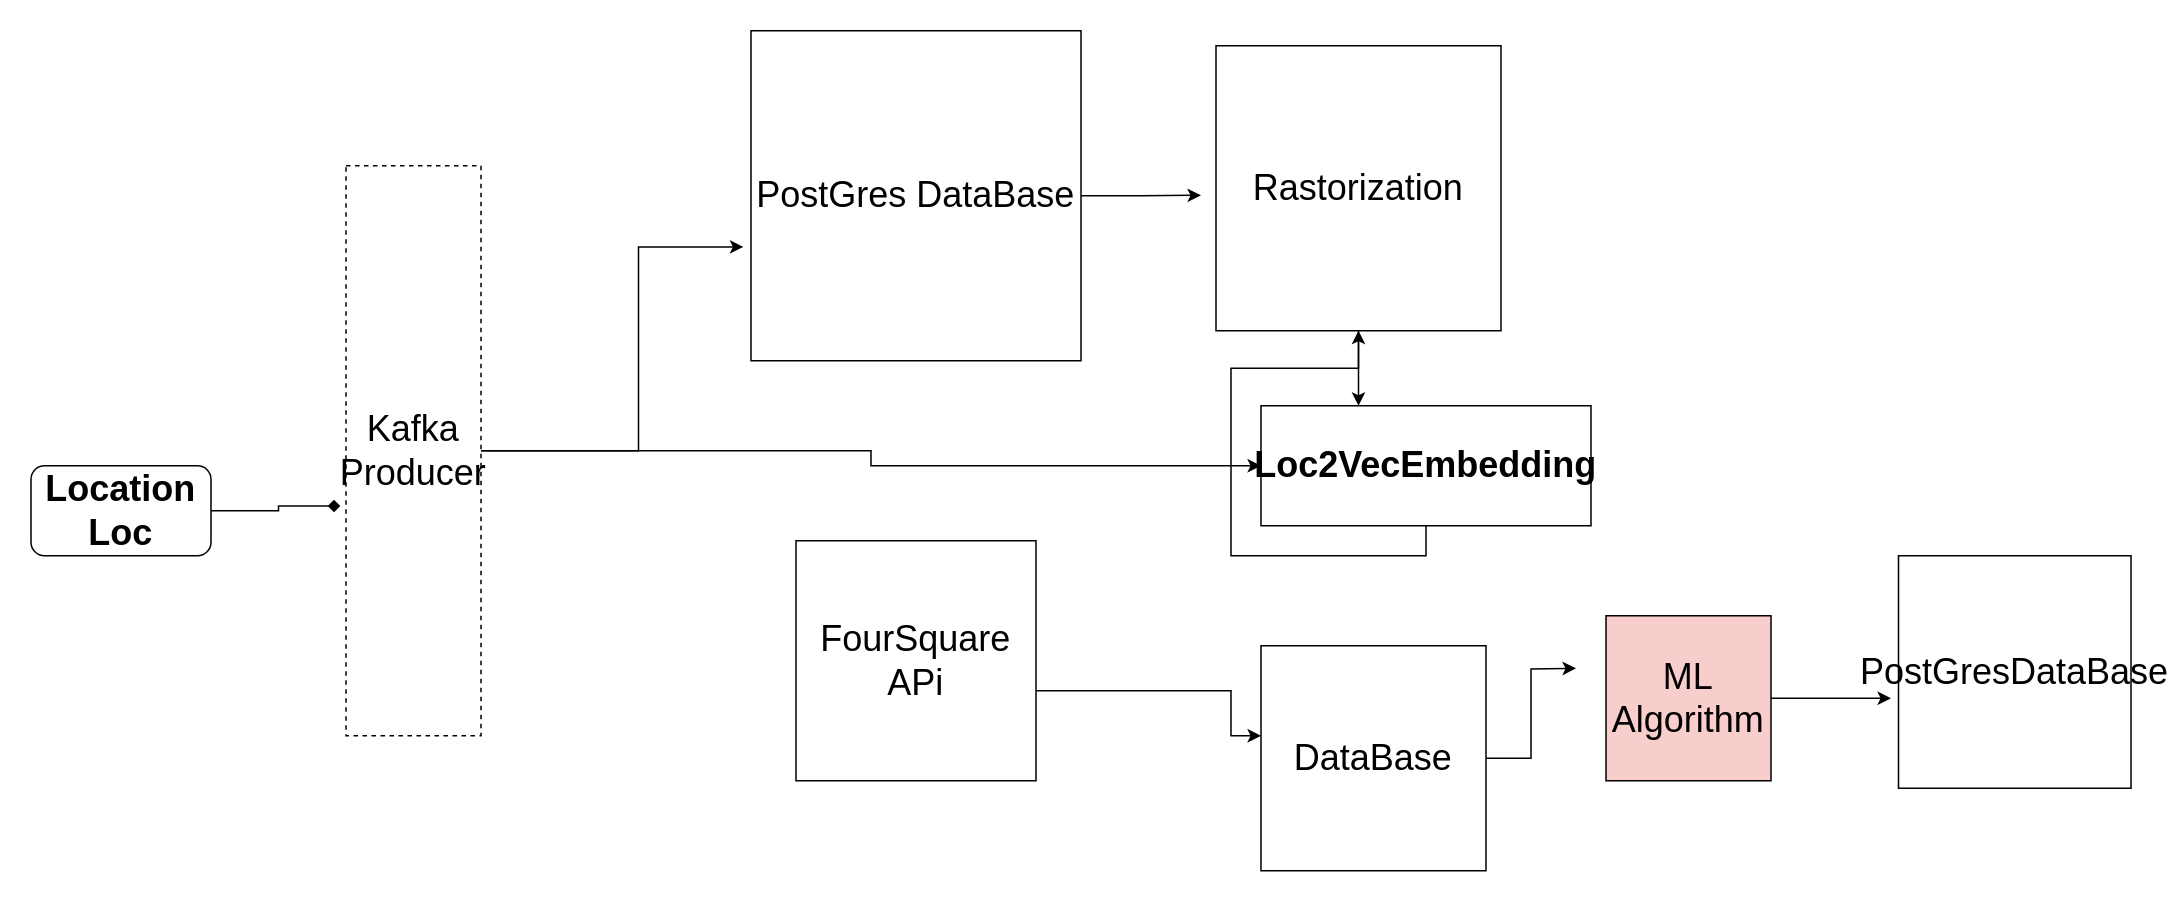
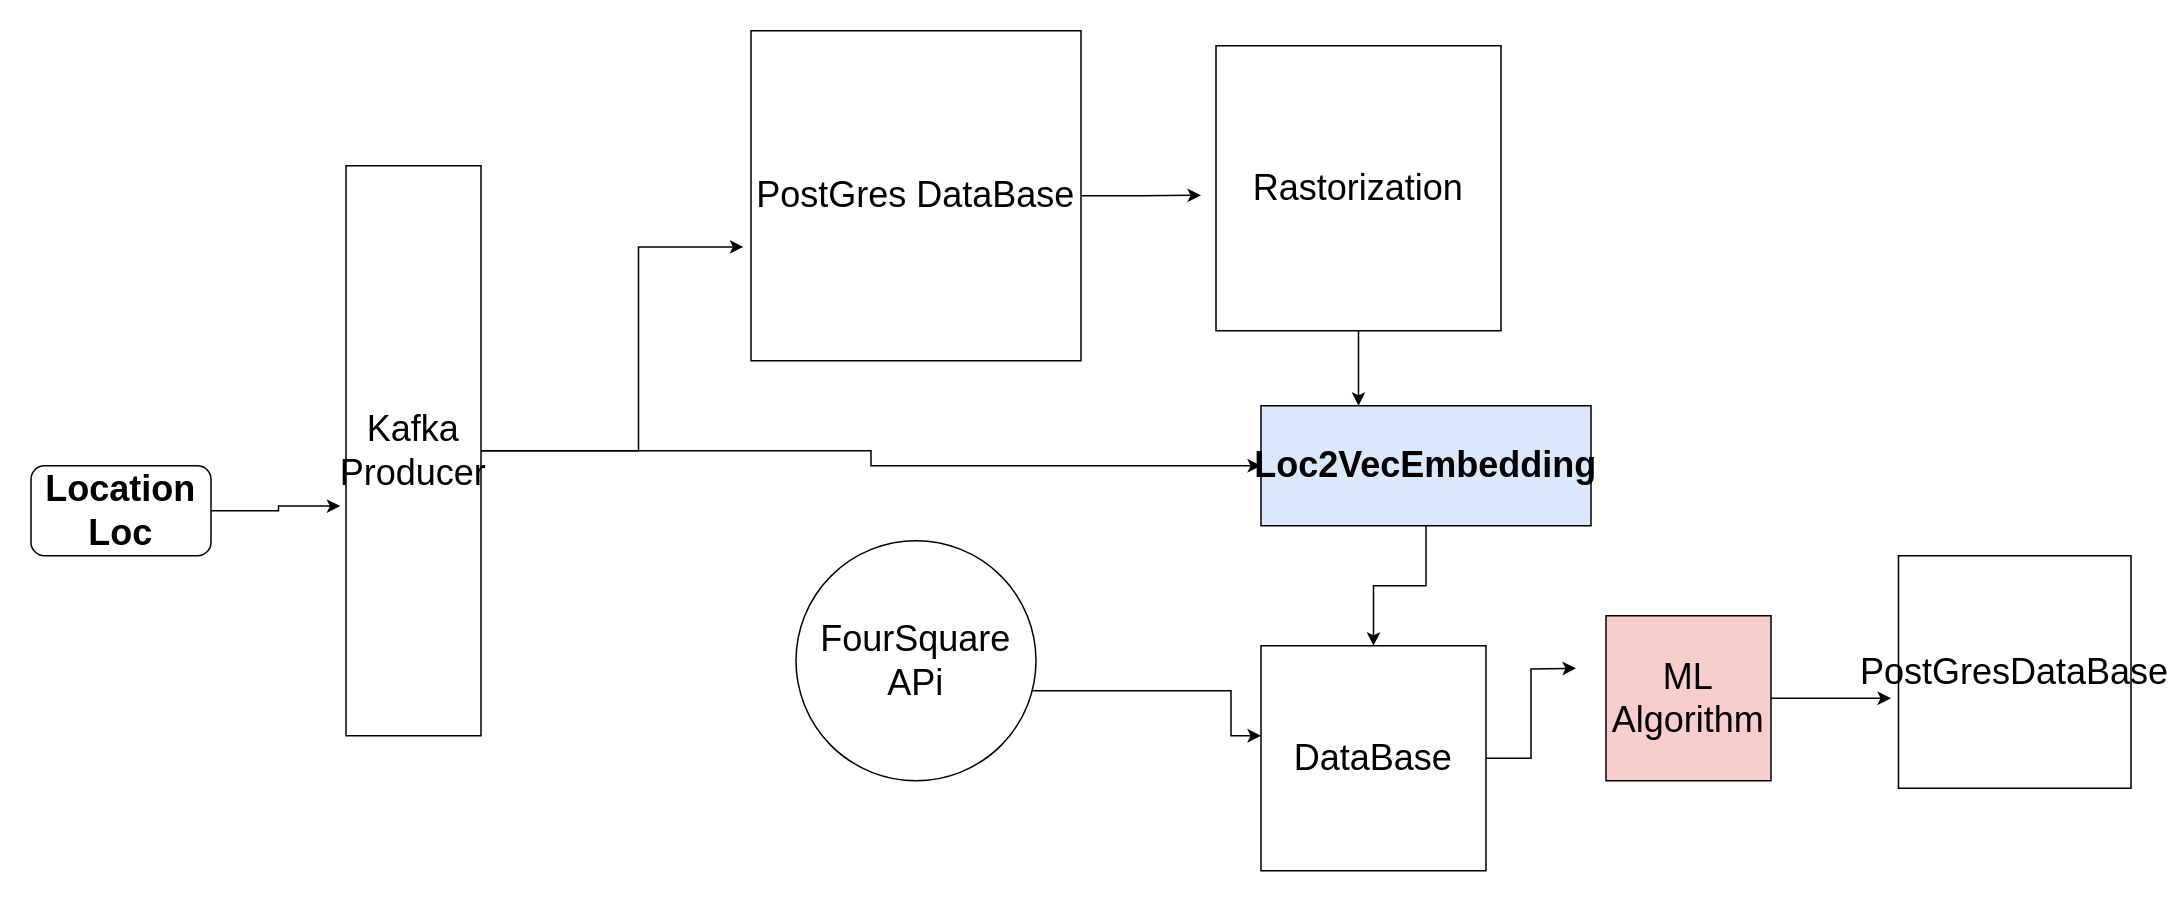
(413, 451) -> (413, 451)
(1426, 466) -> (1426, 466)
(1231, 499) -> (1391, 586)
(328, 506) -> (329, 506)
(916, 661) -> (916, 661)
